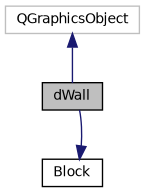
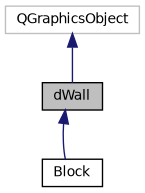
(82, 128) -> (63, 142)
